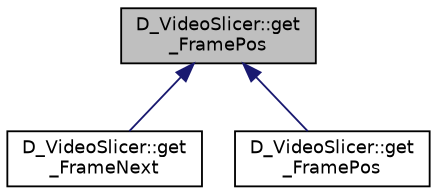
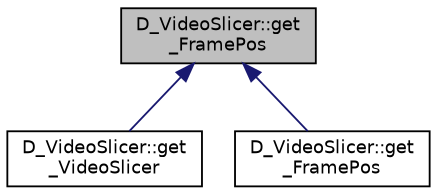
(105, 159) -> (105, 159)
